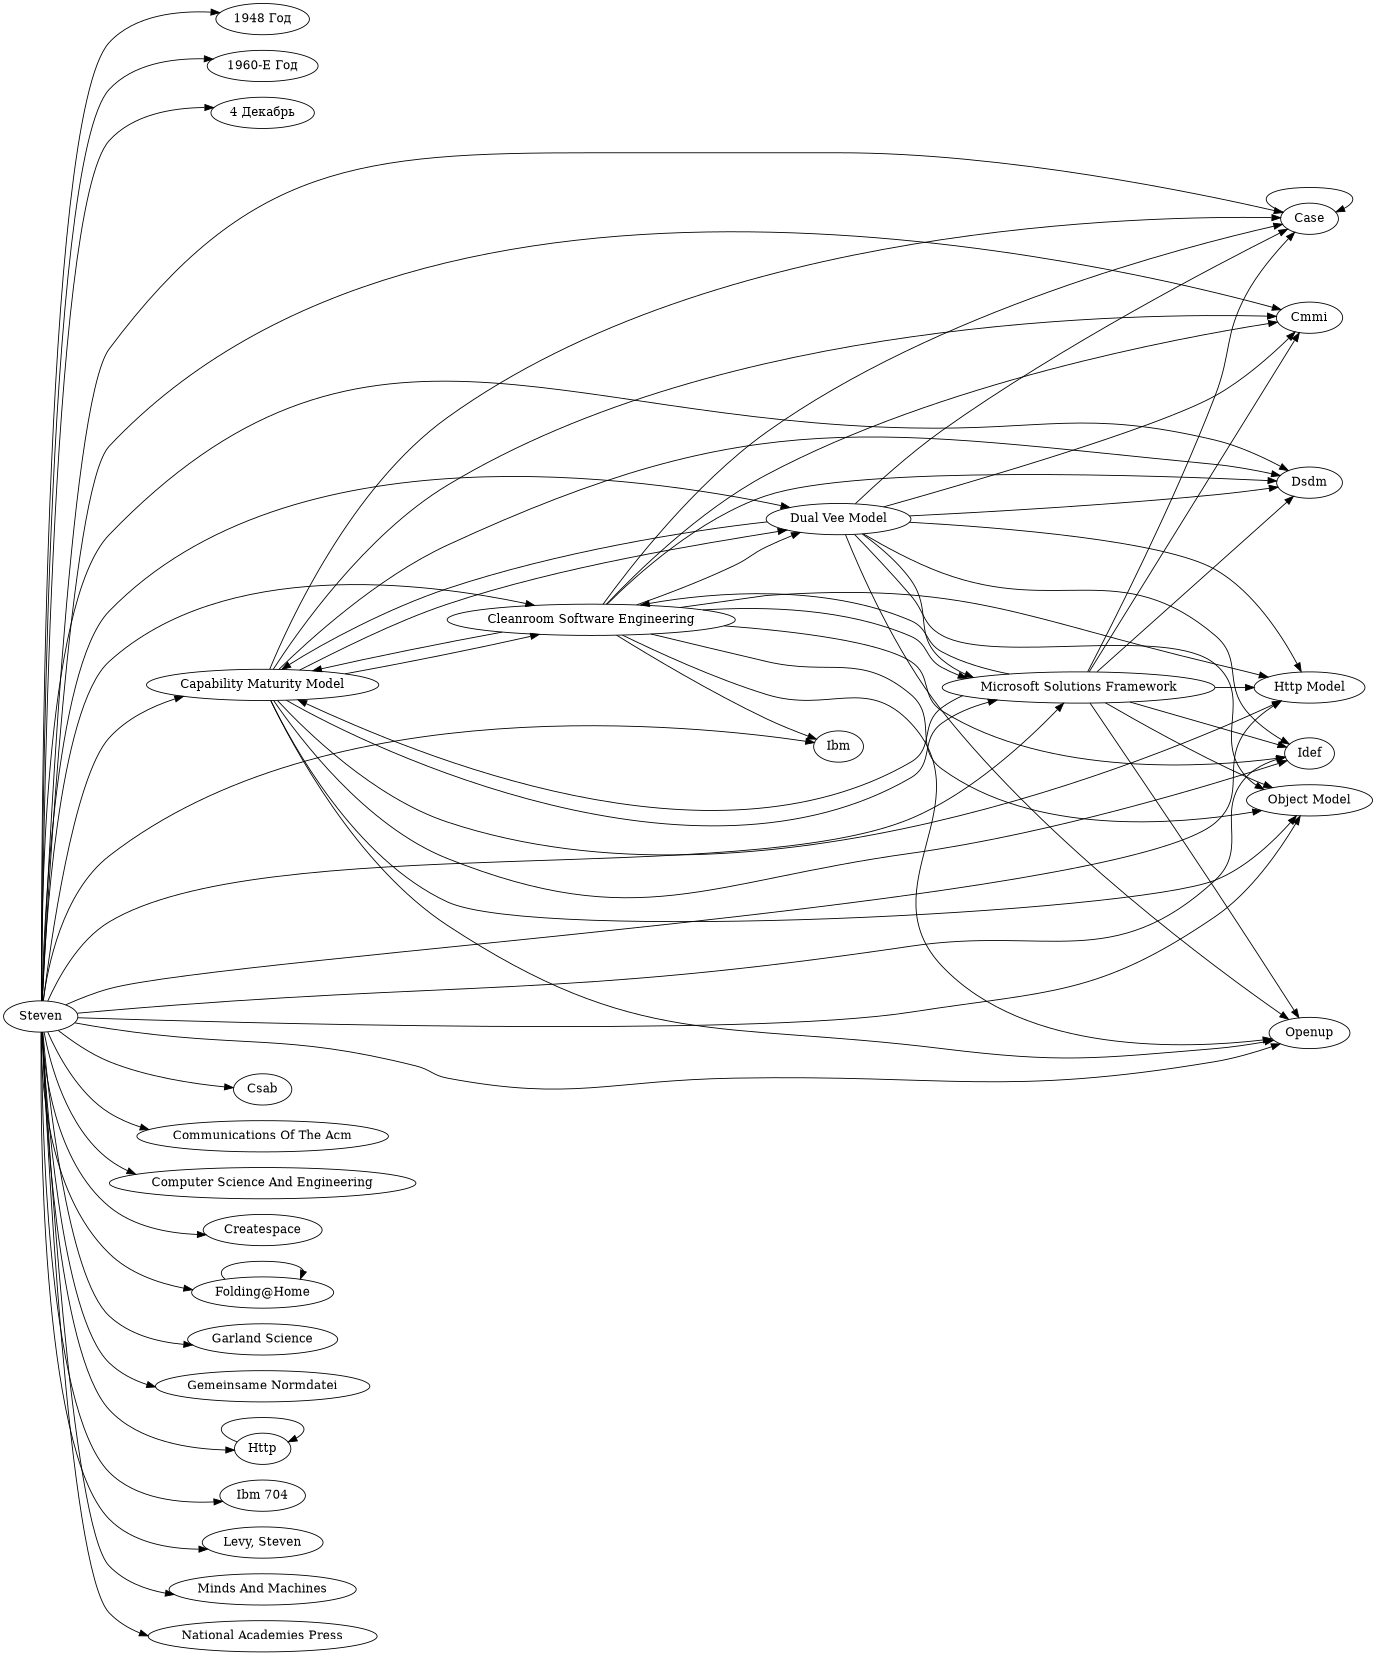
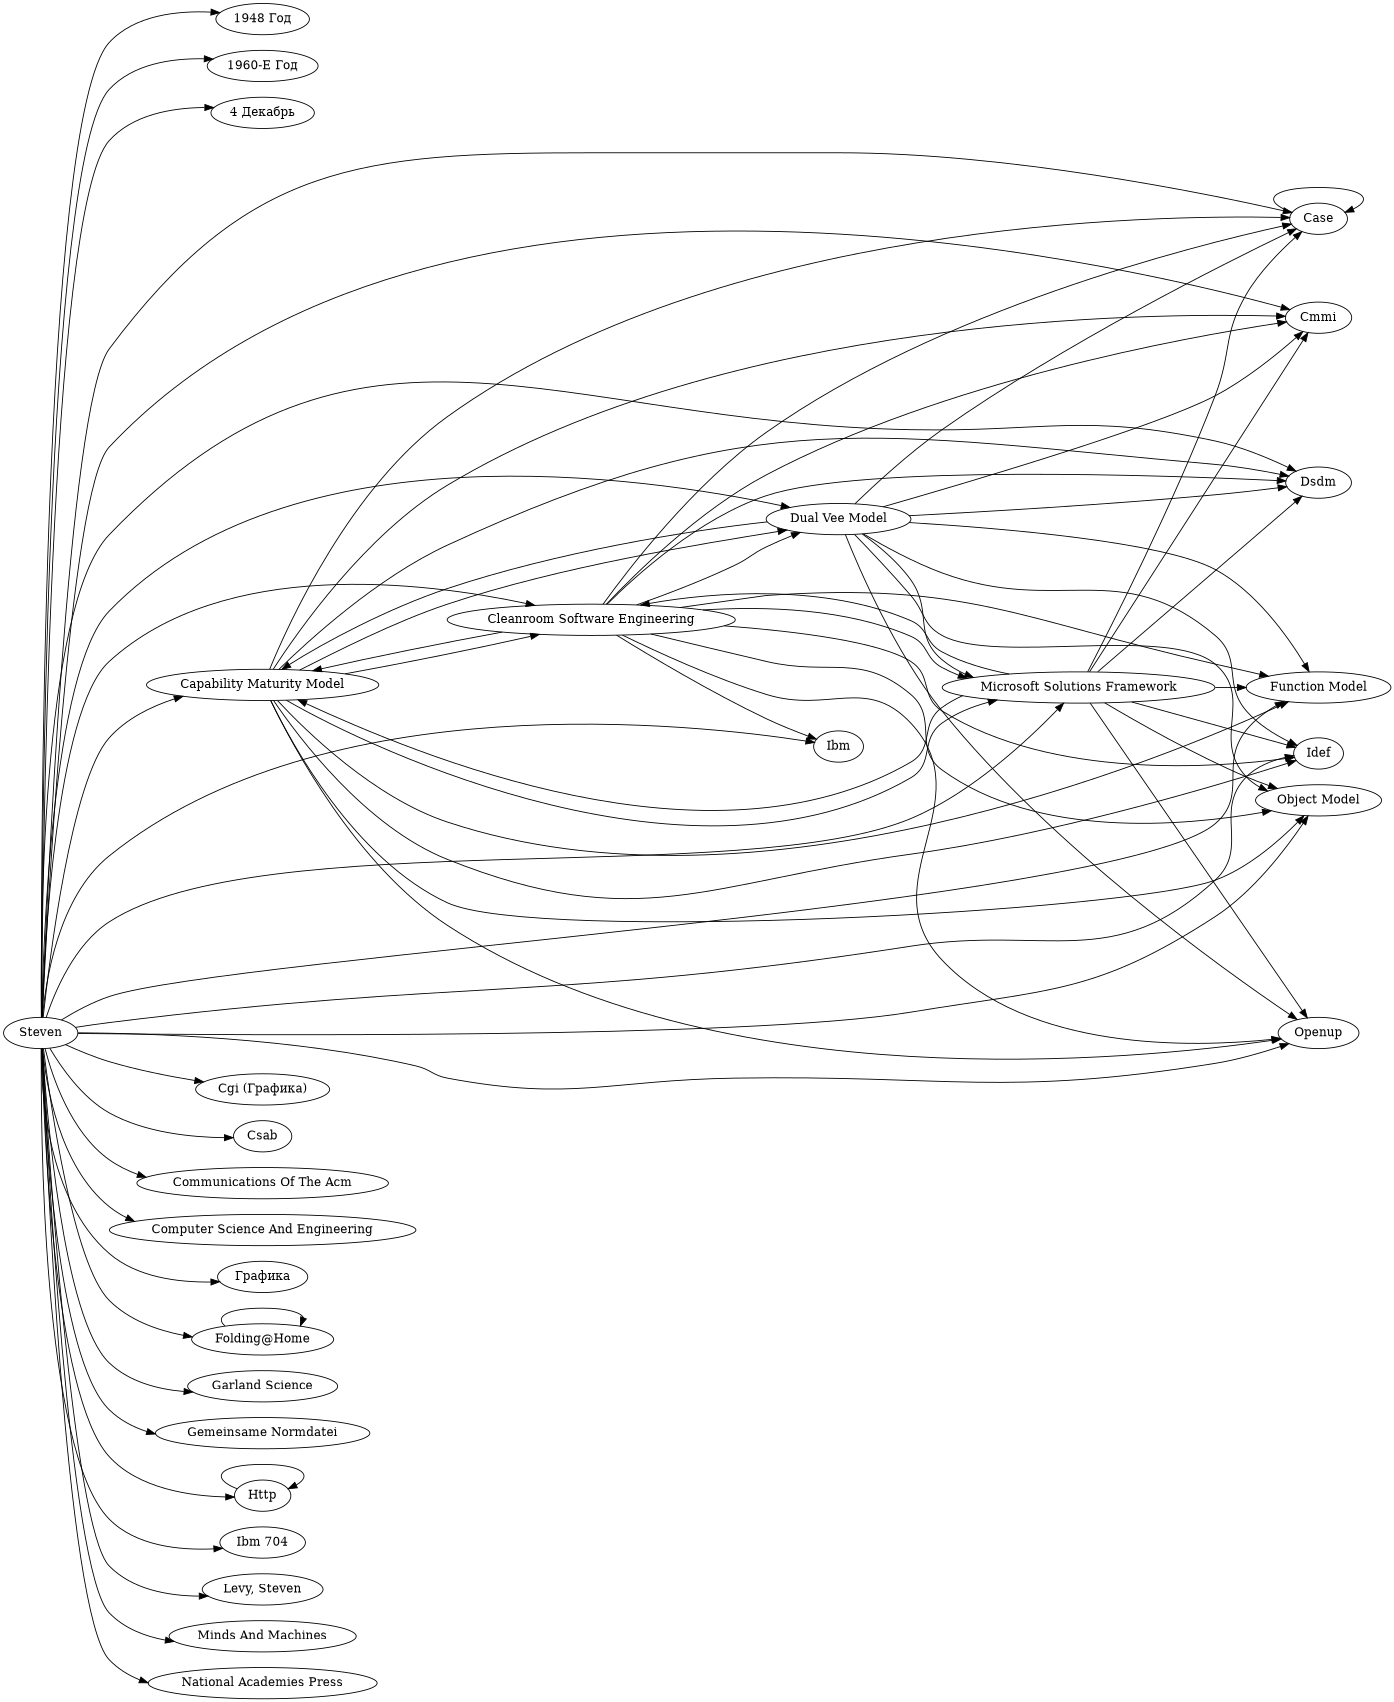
(1310, 688) -> (1319, 688)
none -> (263, 1089)
(263, 1230) -> (263, 1277)
